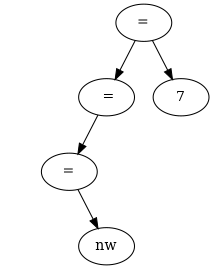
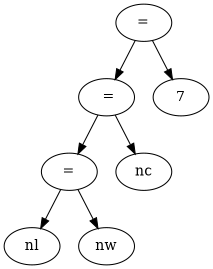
none -> (144, 172)
none -> (32, 246)
